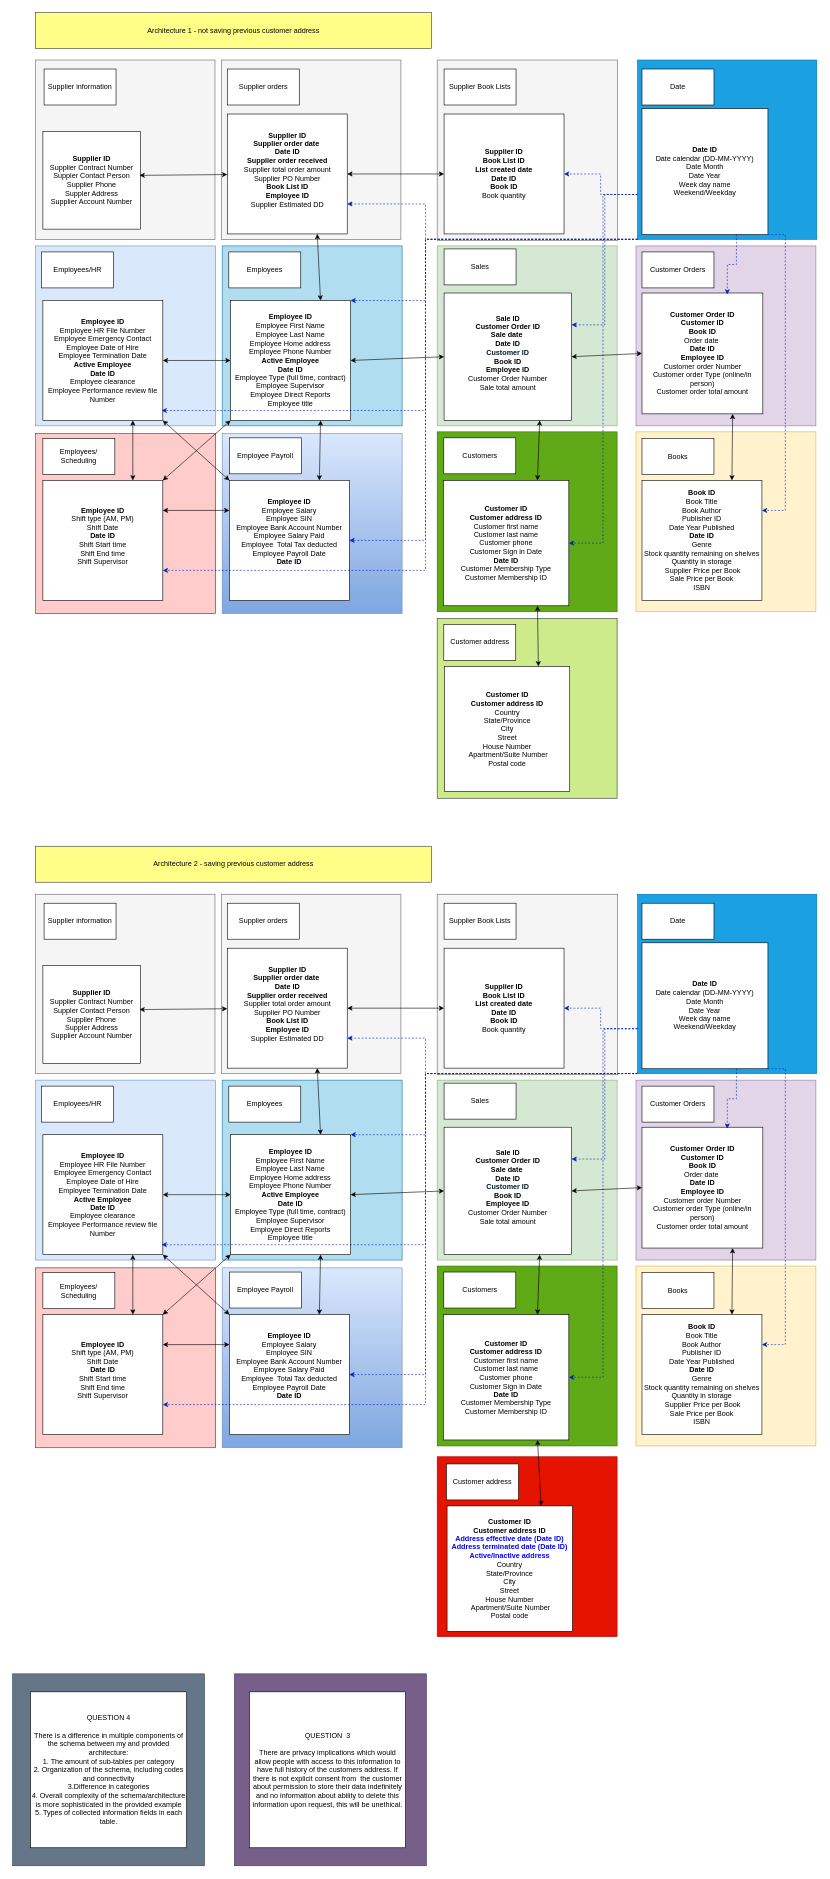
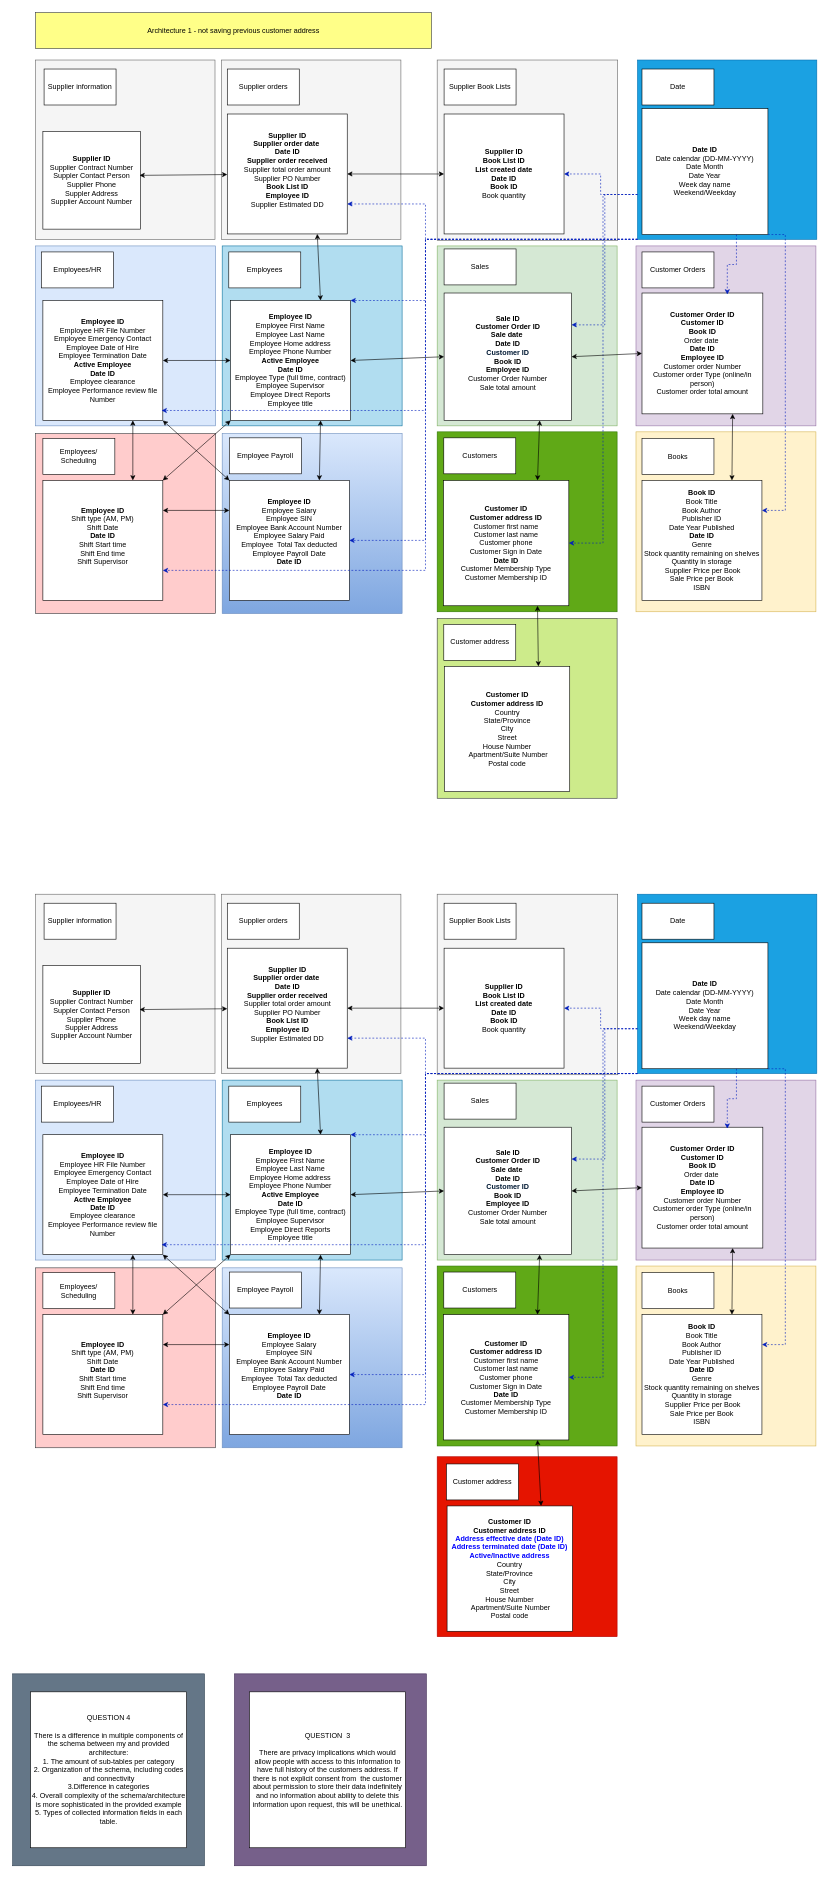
(234, 864) -> none
